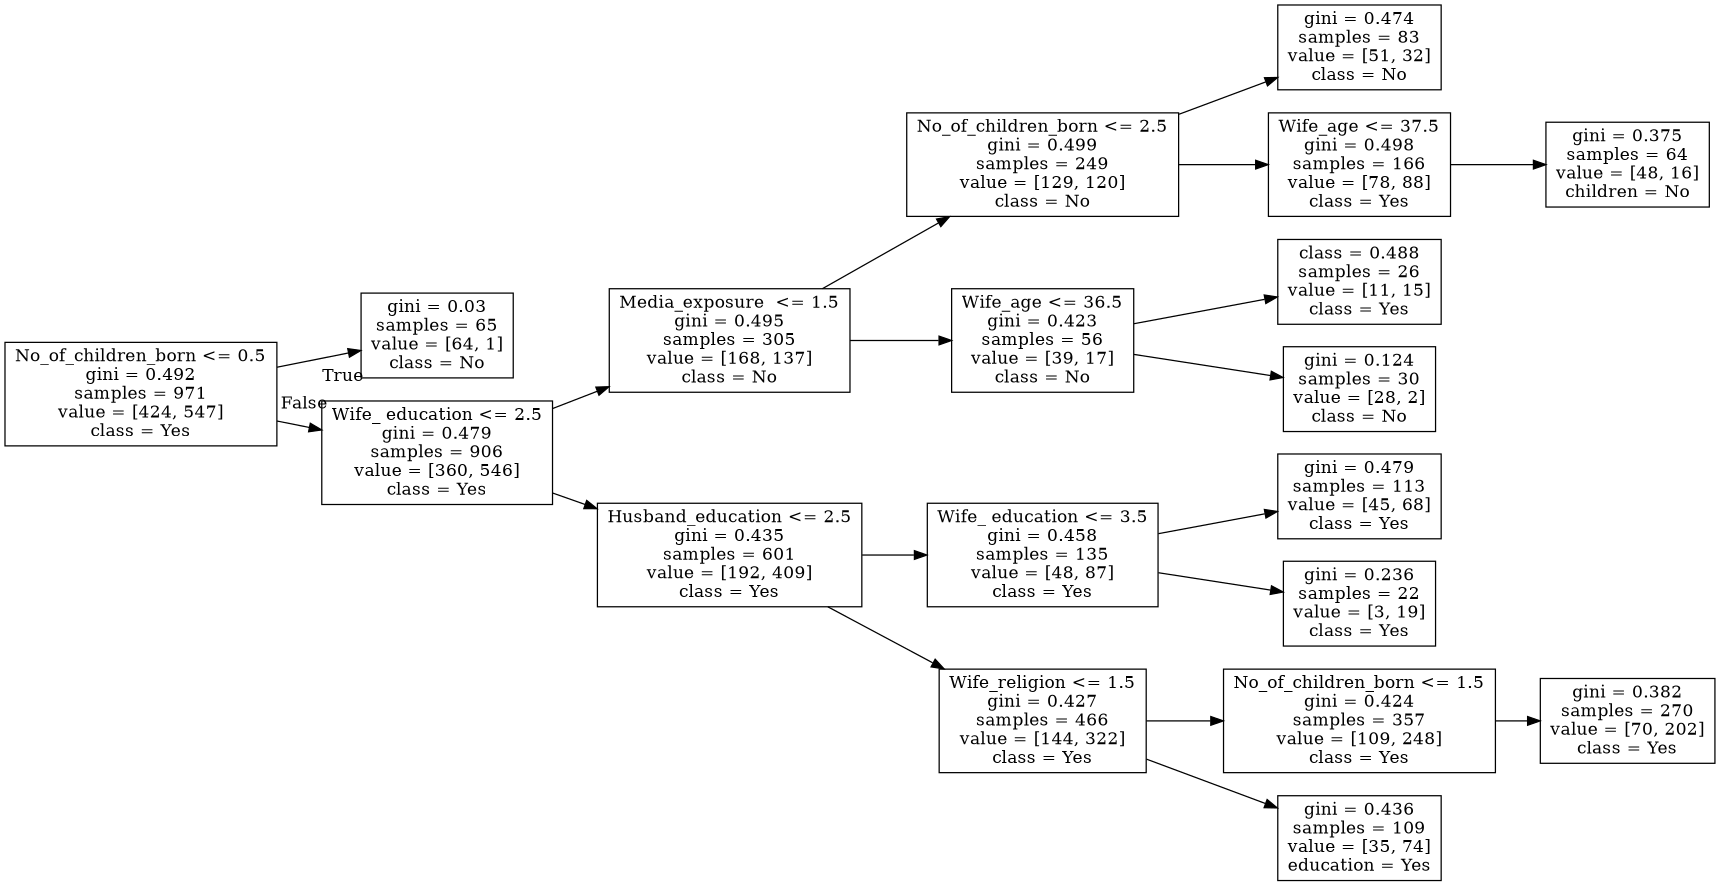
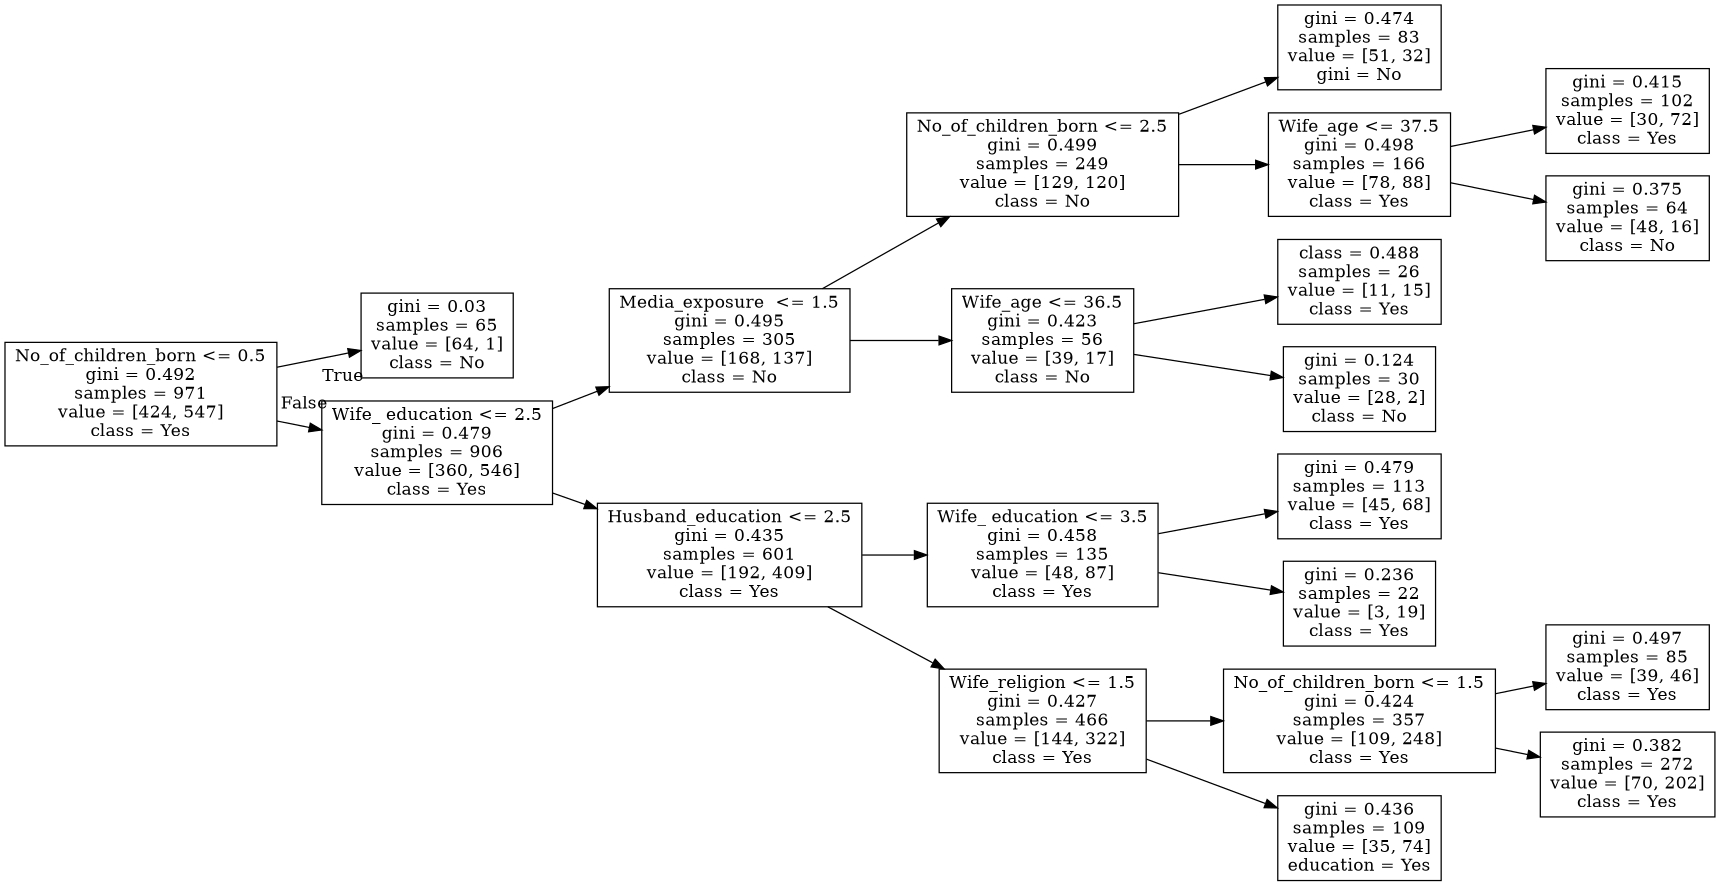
(1359, 47) -> (1359, 47)
none -> (1628, 111)
(1628, 165) -> (1628, 218)
none -> (1628, 667)
(1628, 721) -> (1628, 775)
